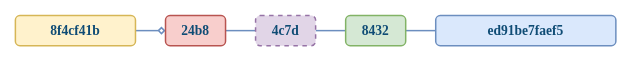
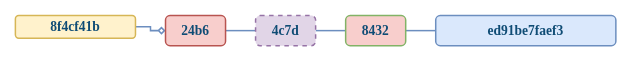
(75, 30) -> (75, 27)
(195, 30) -> (195, 30)
(375, 30) -> (375, 30)
(525, 30) -> (525, 30)
